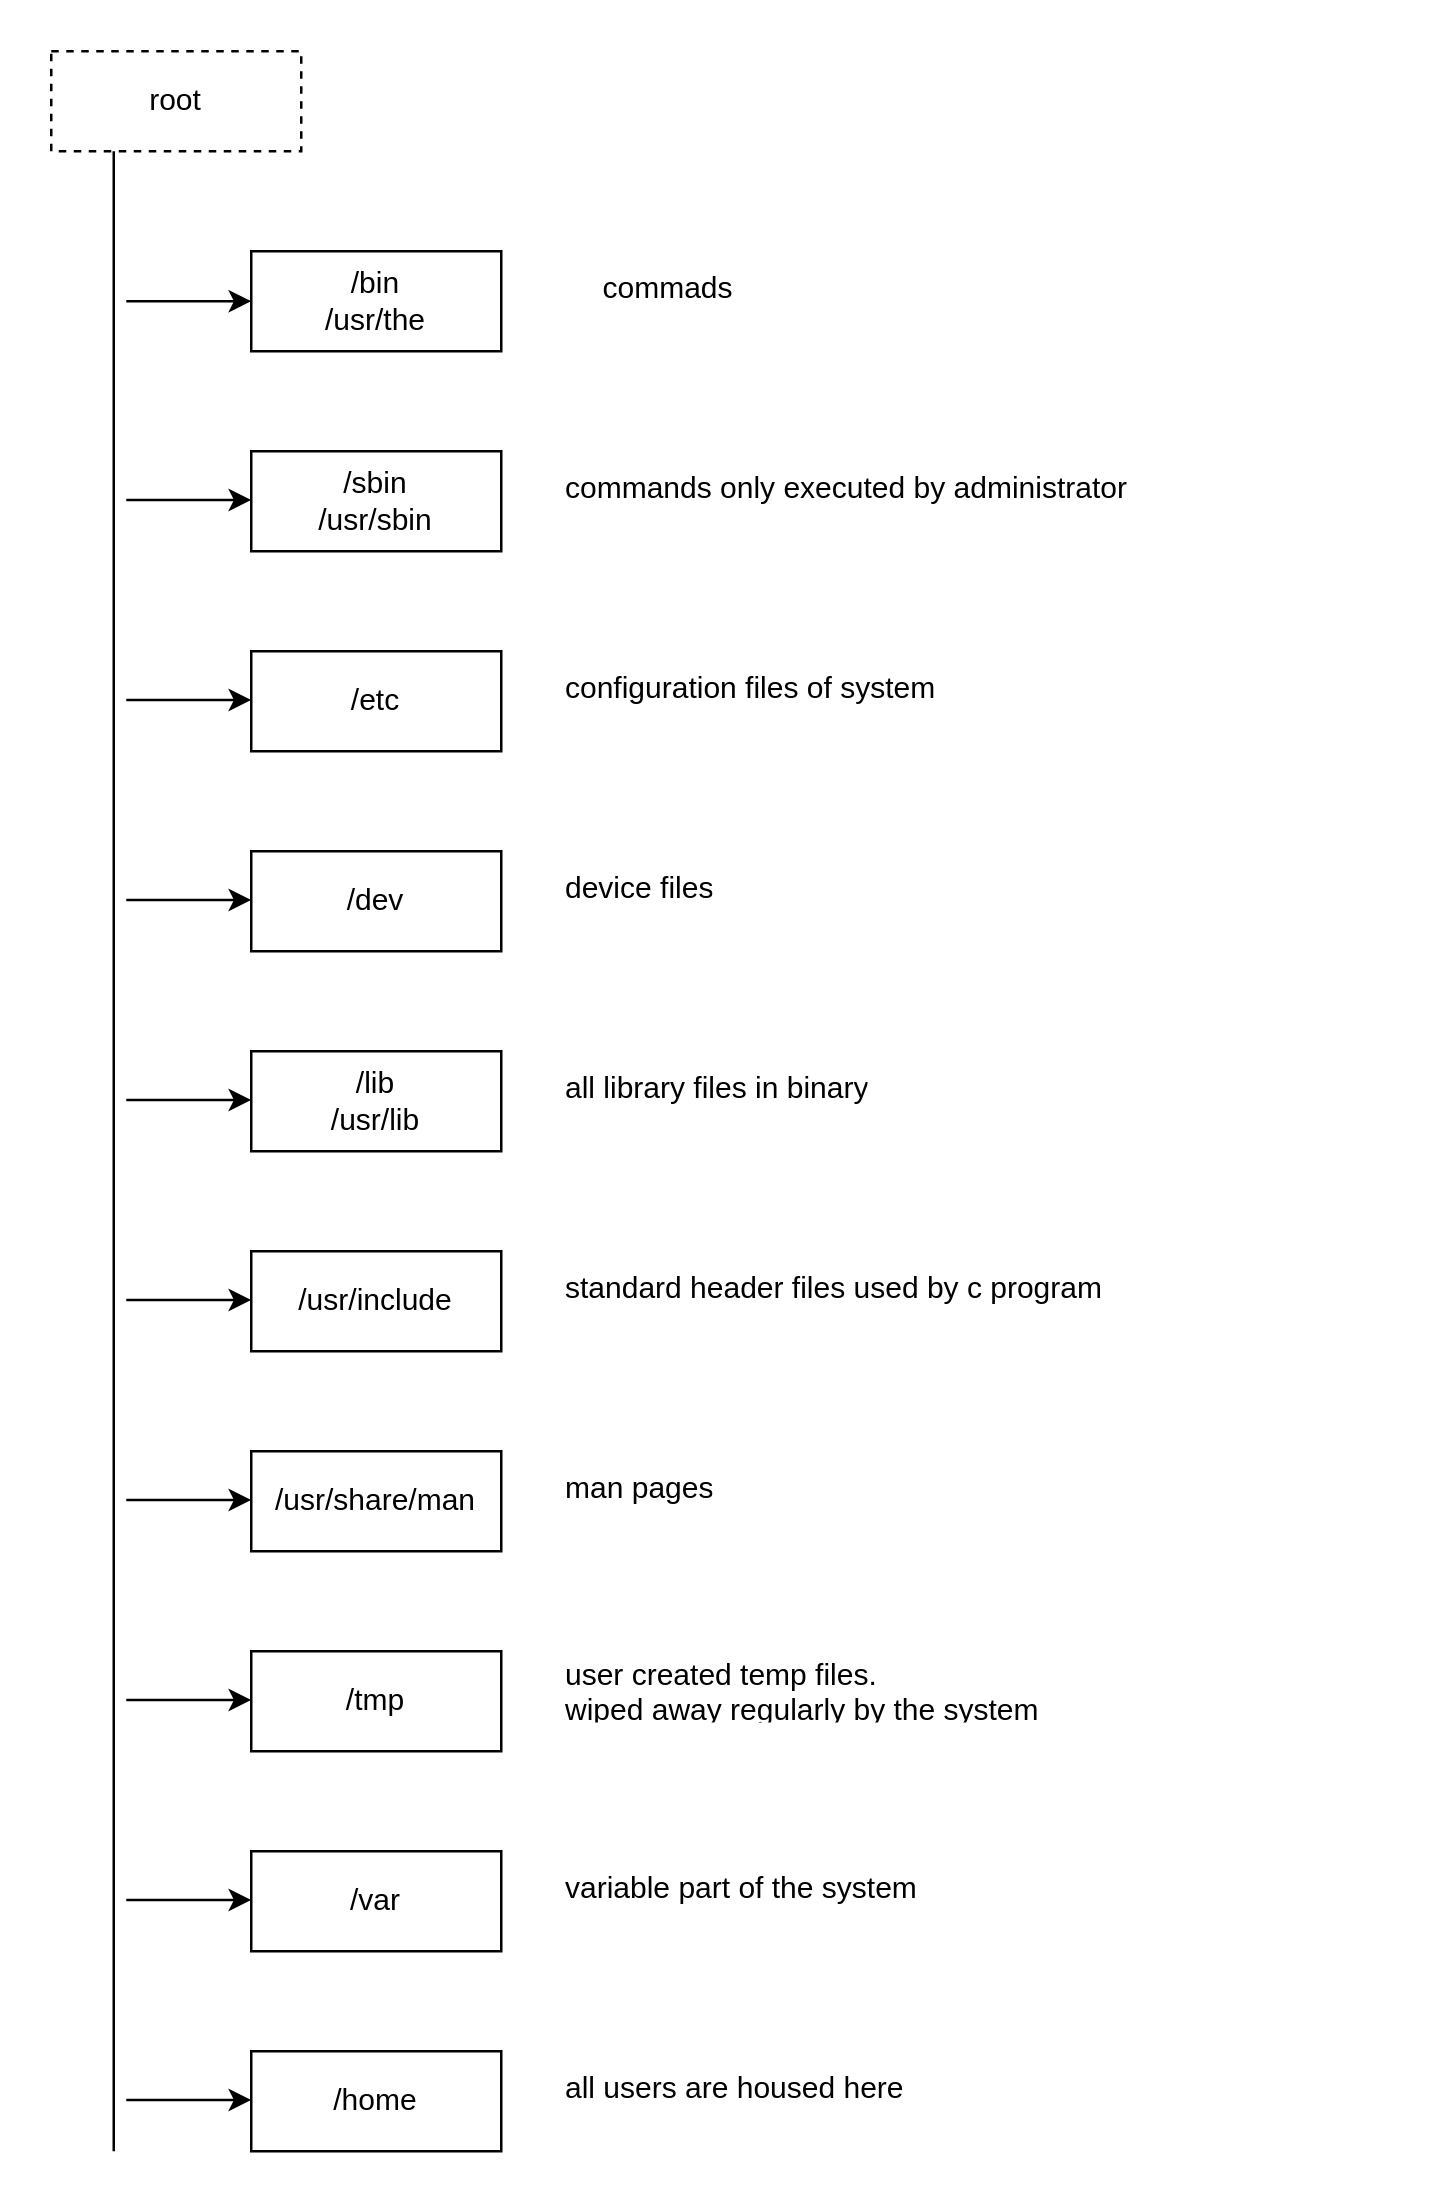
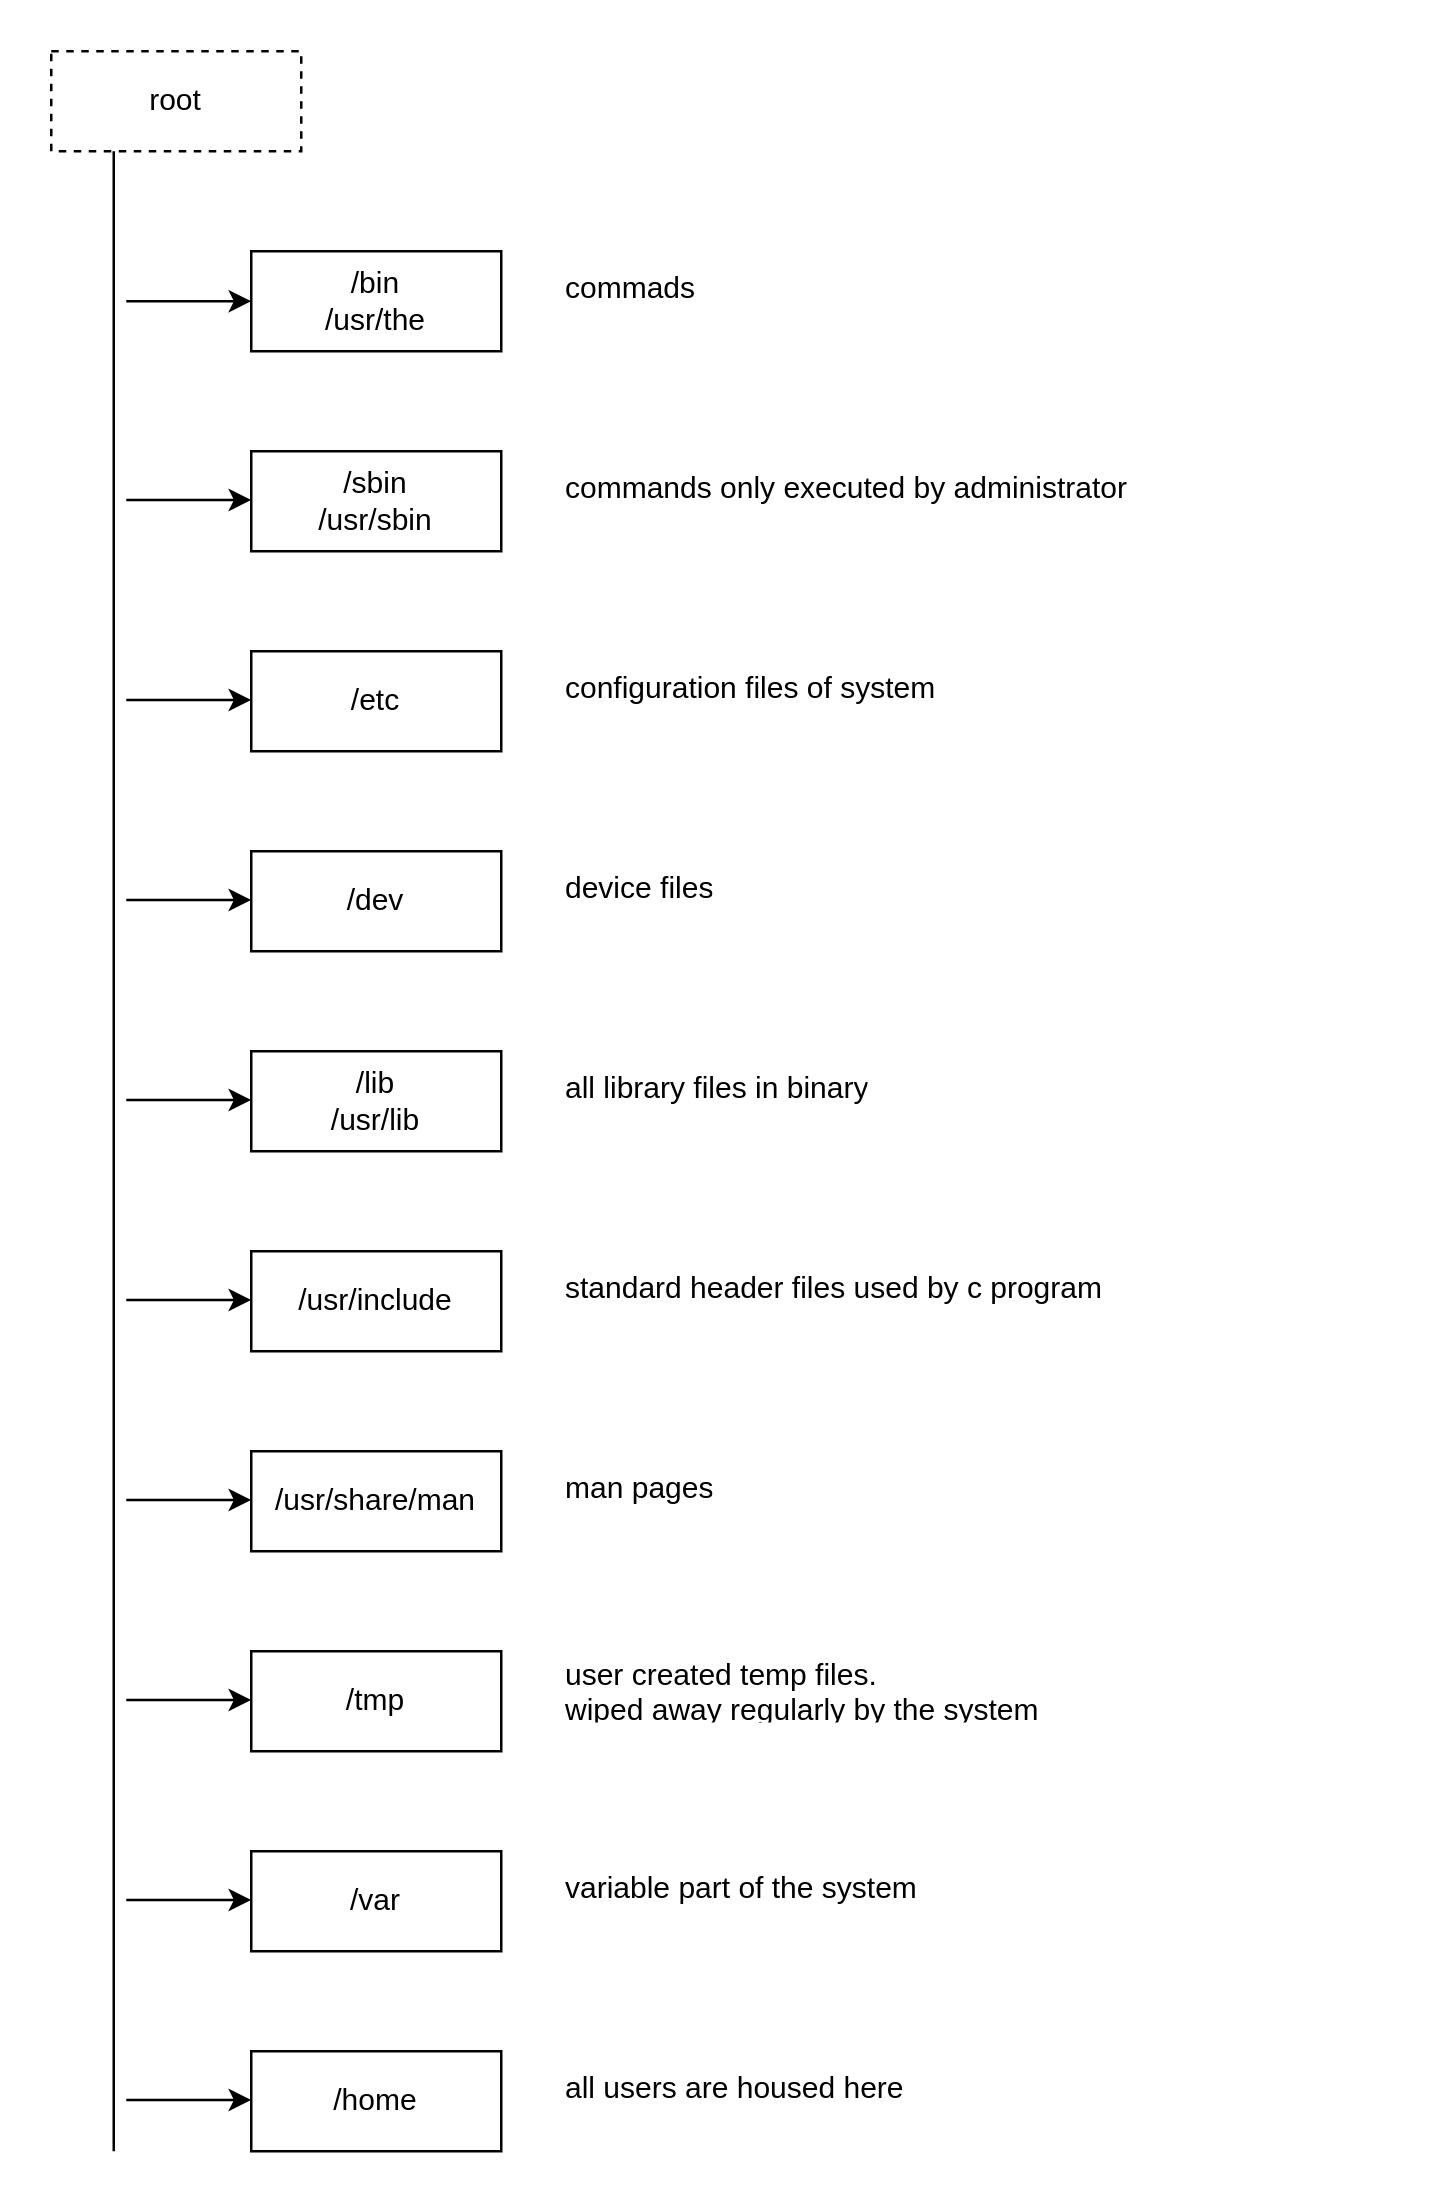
(689, 289) -> (651, 289)
